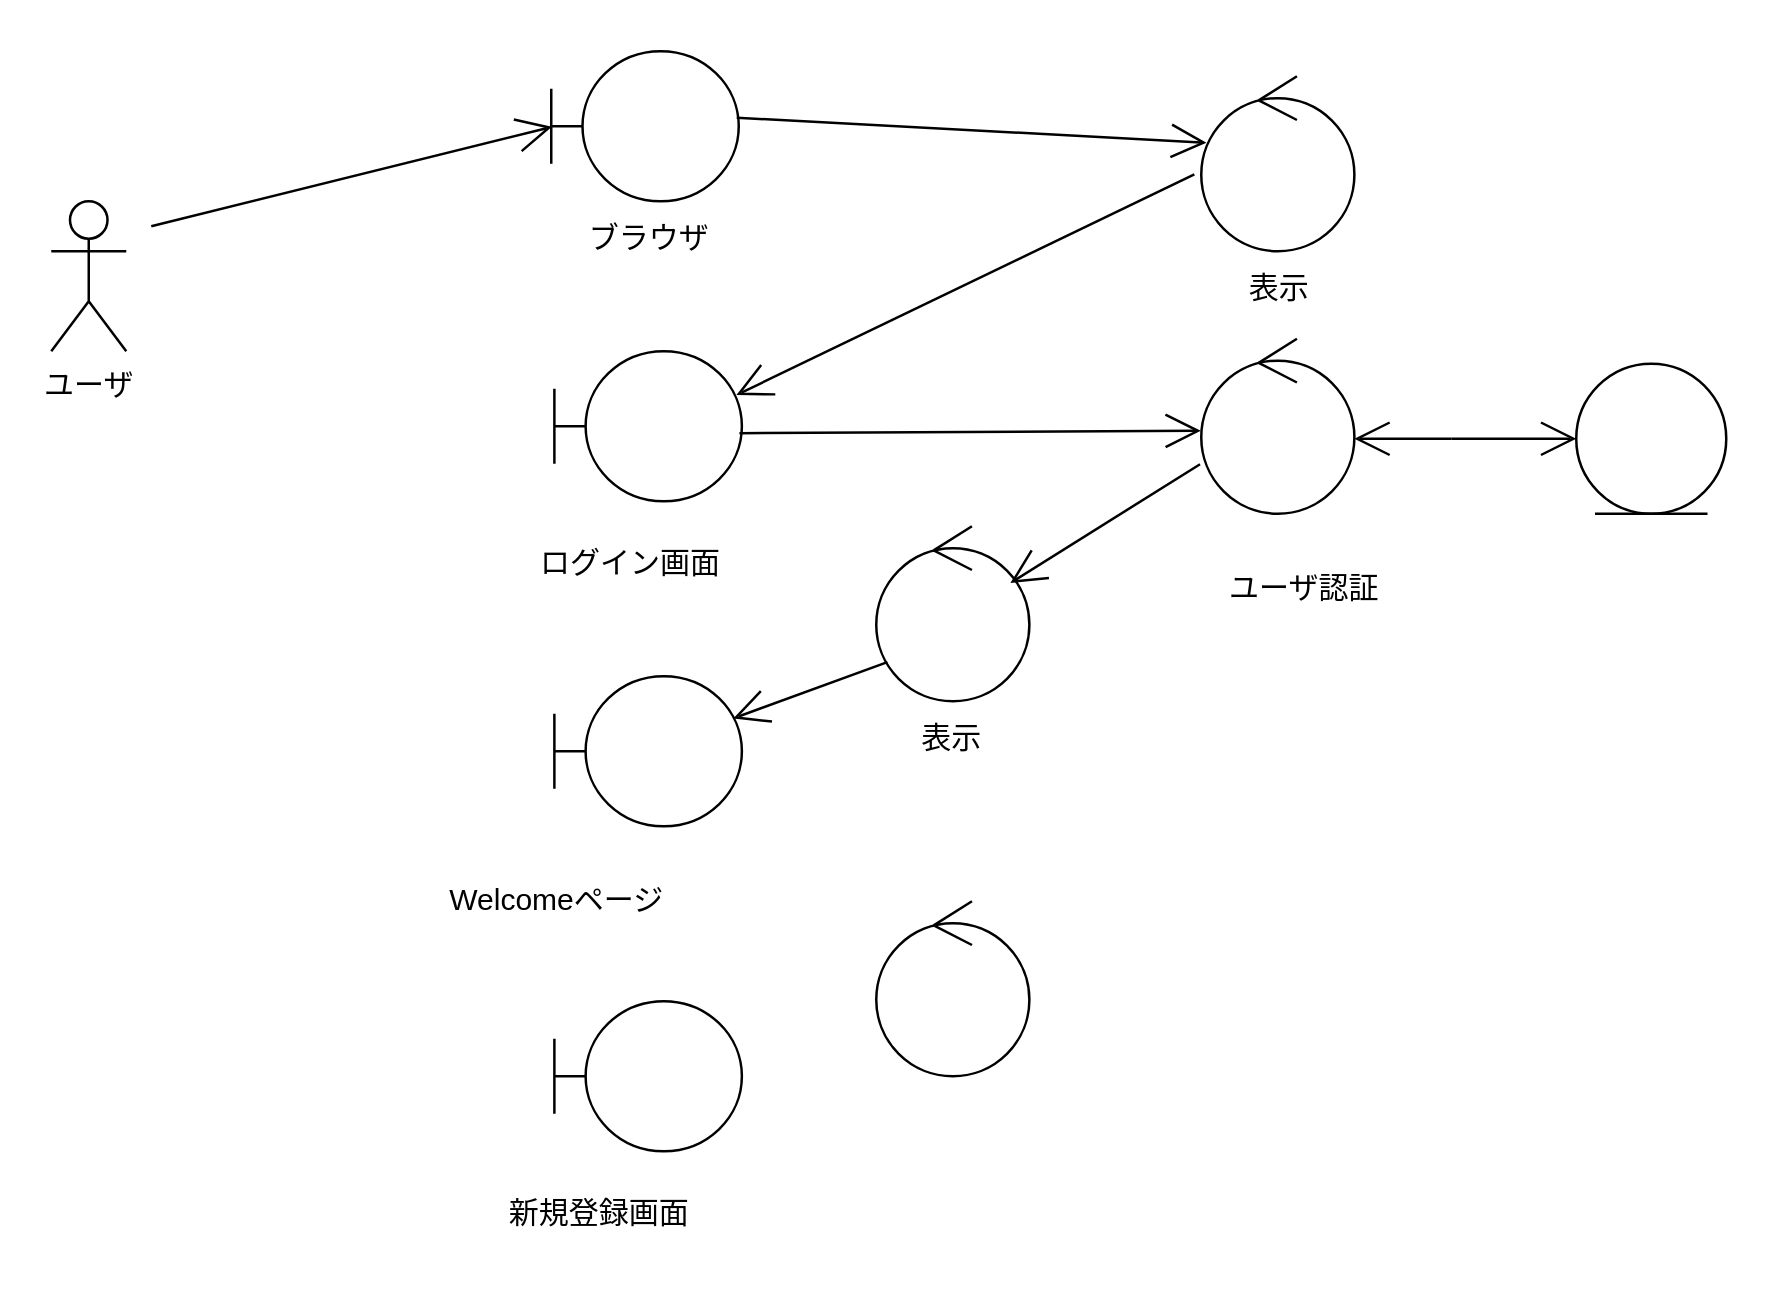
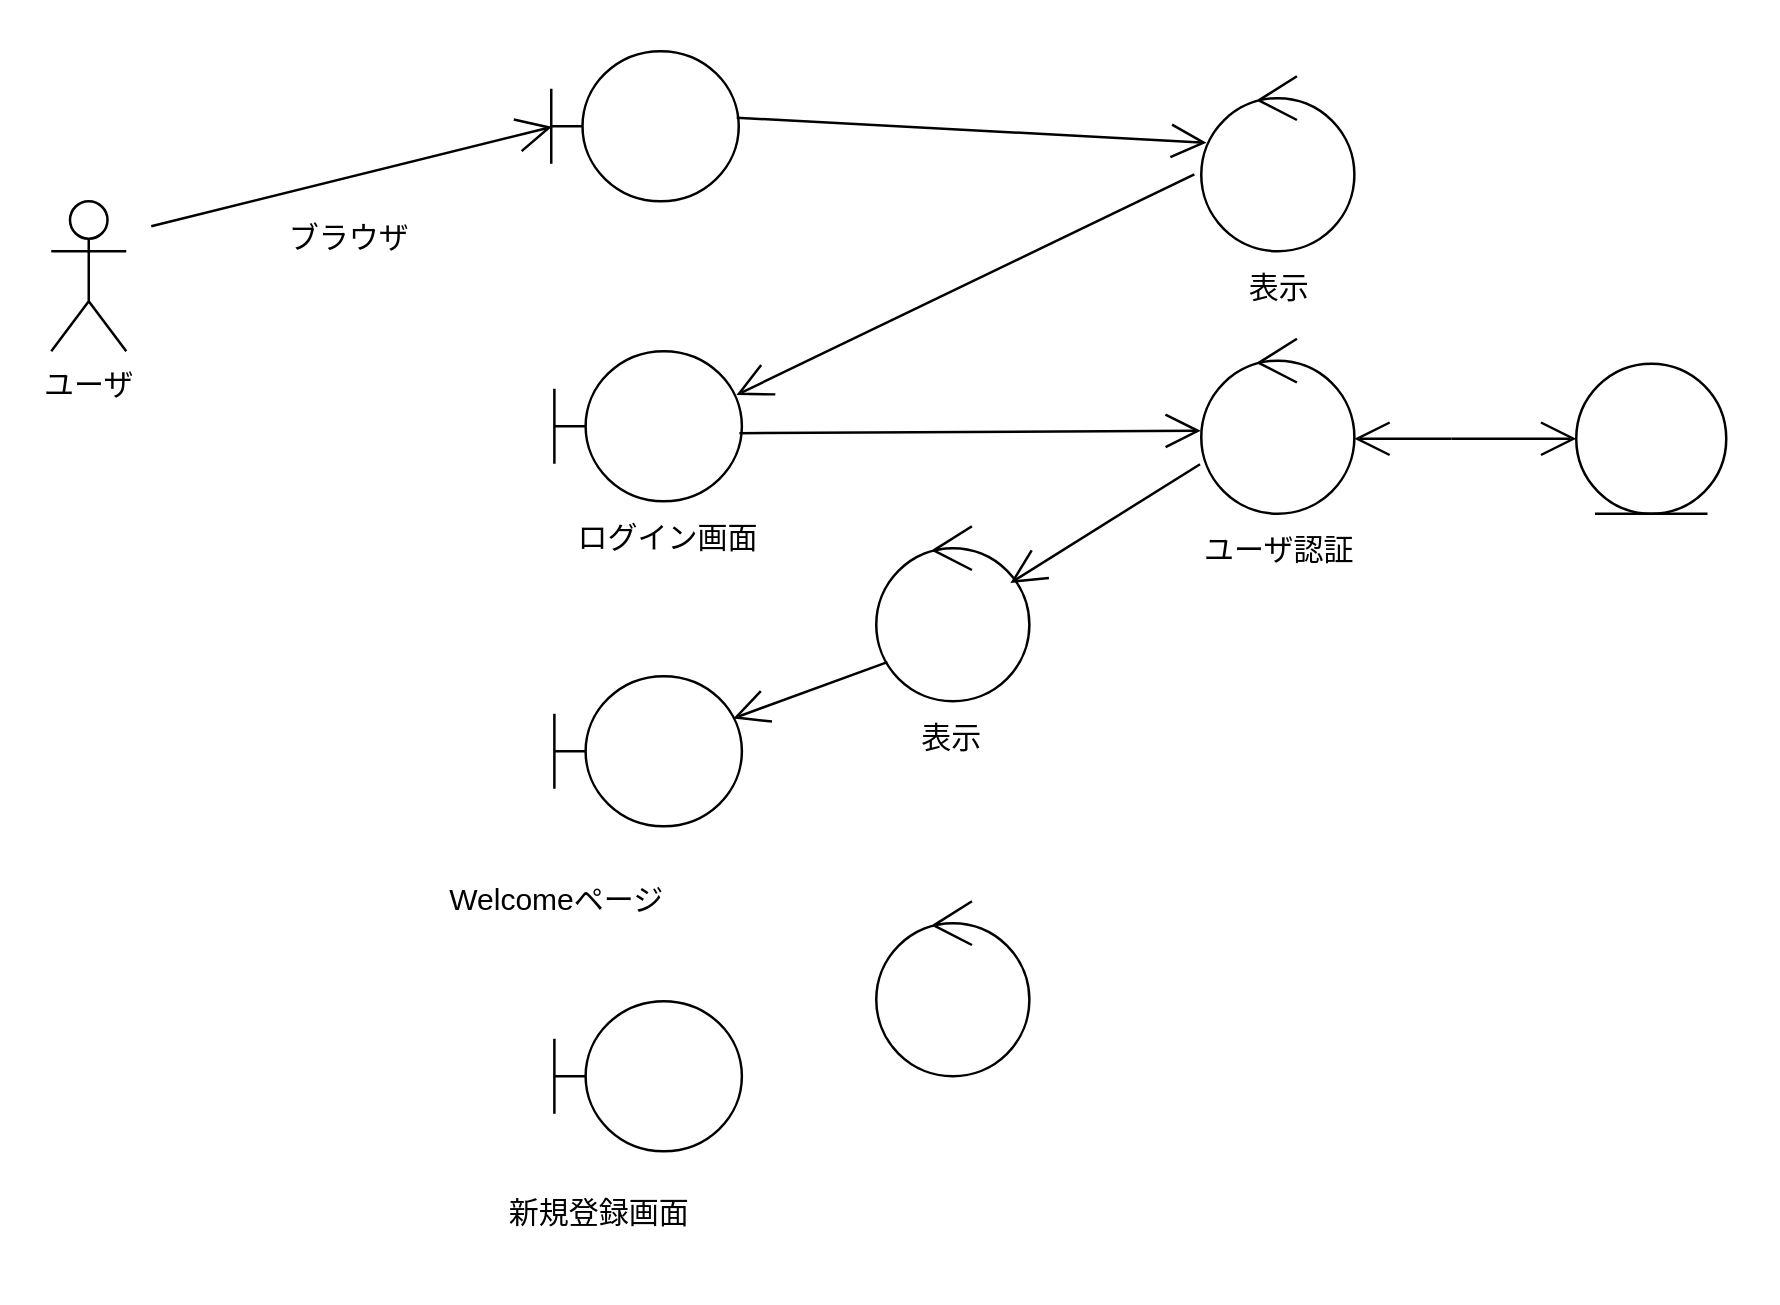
(648, 239) -> (348, 239)
(629, 564) -> (667, 539)
(1304, 589) -> (1279, 551)
